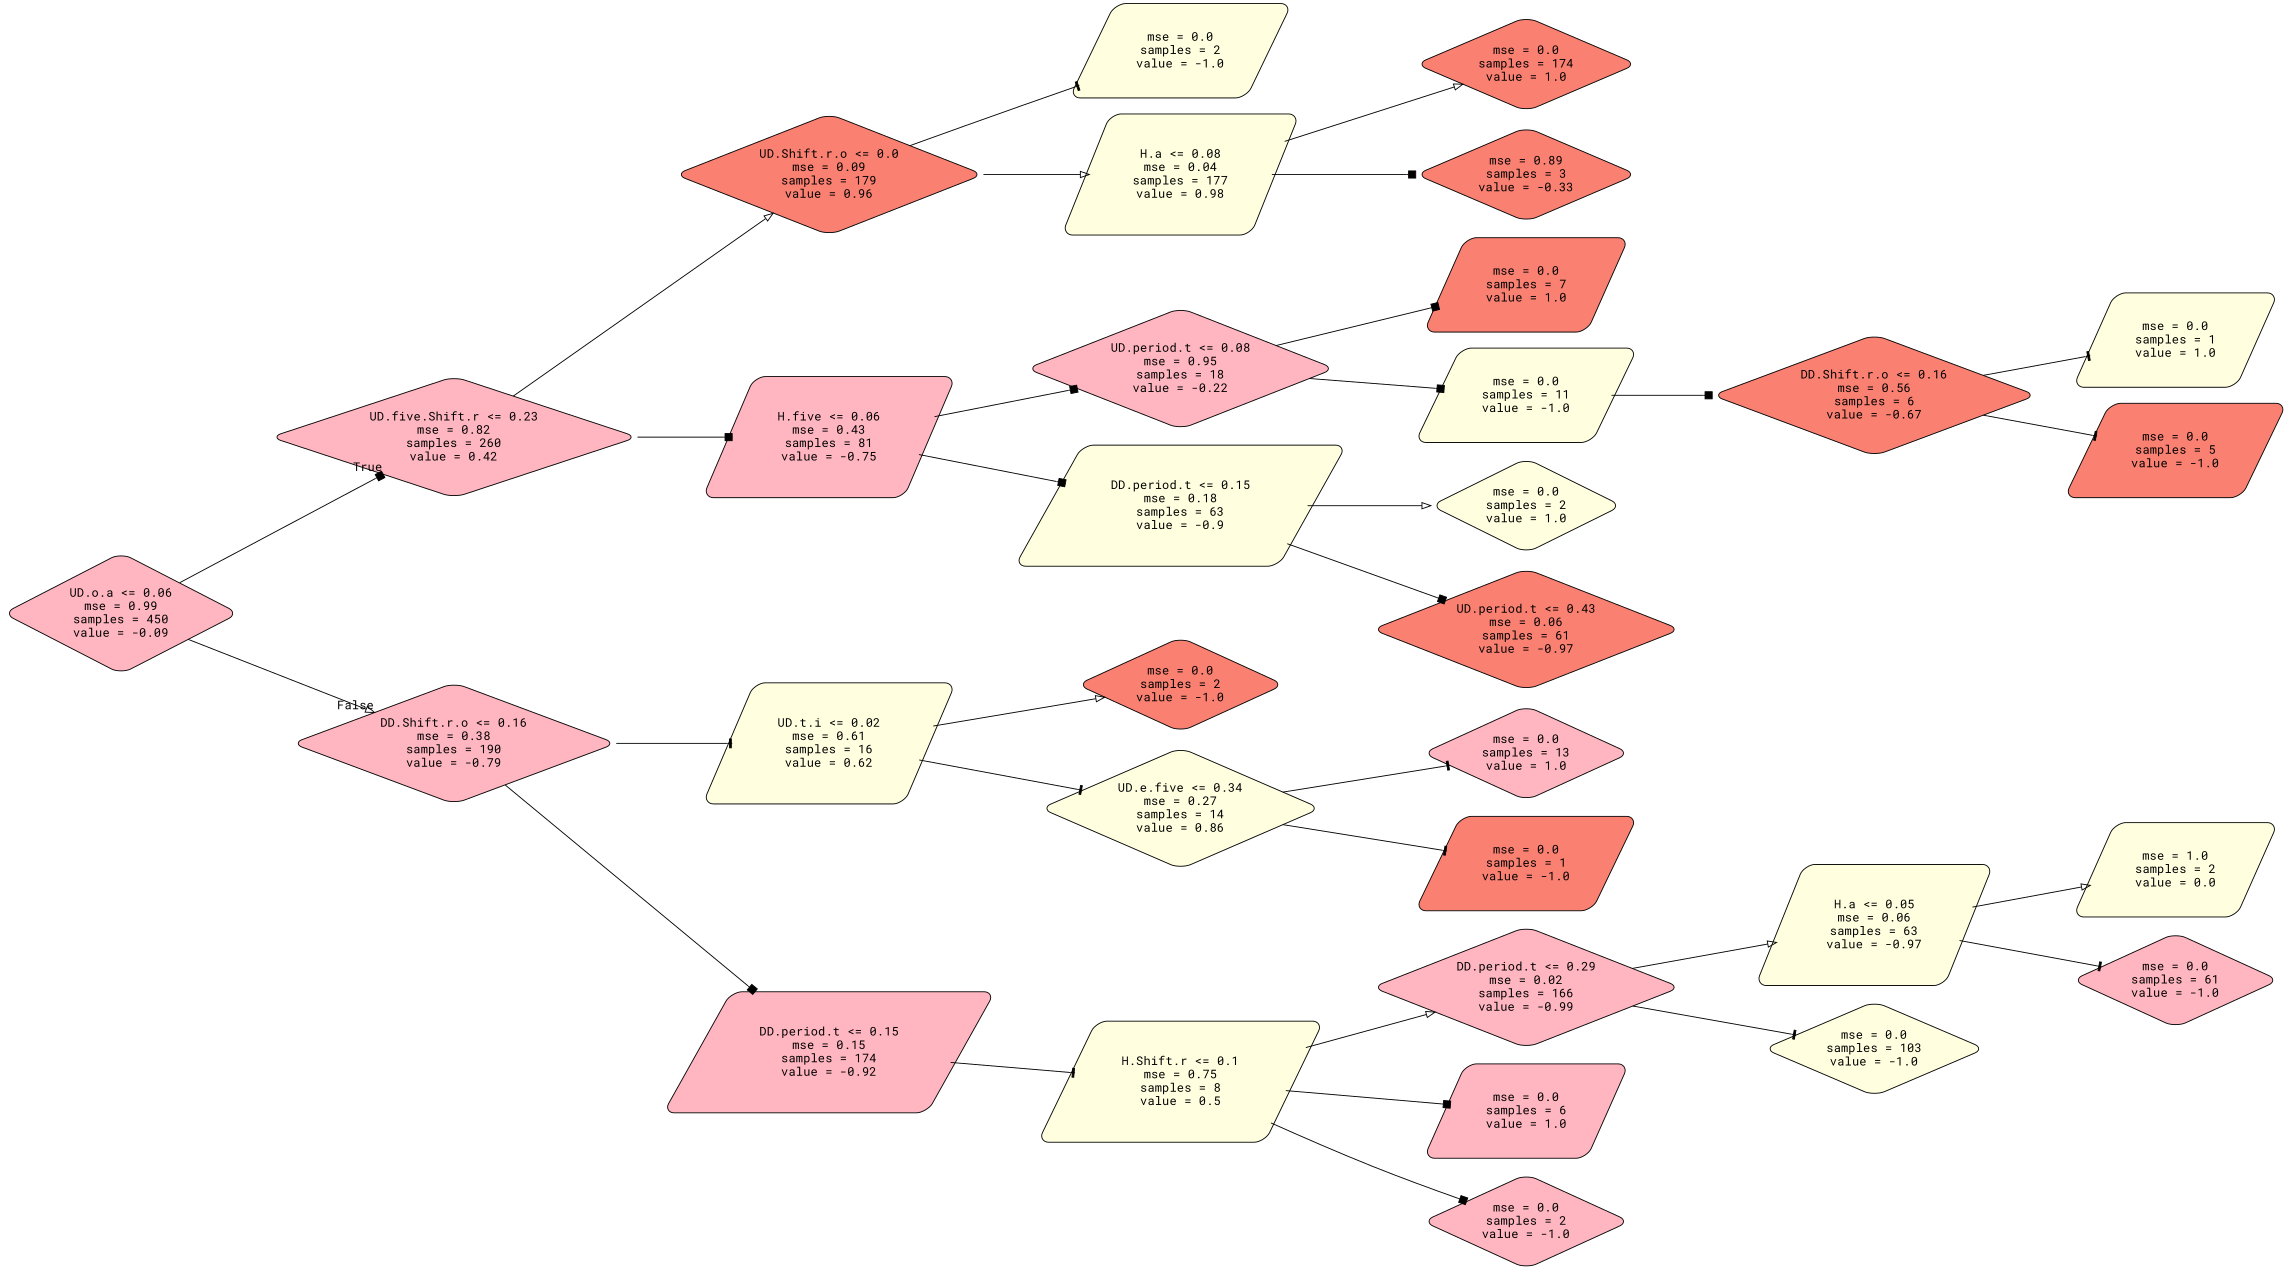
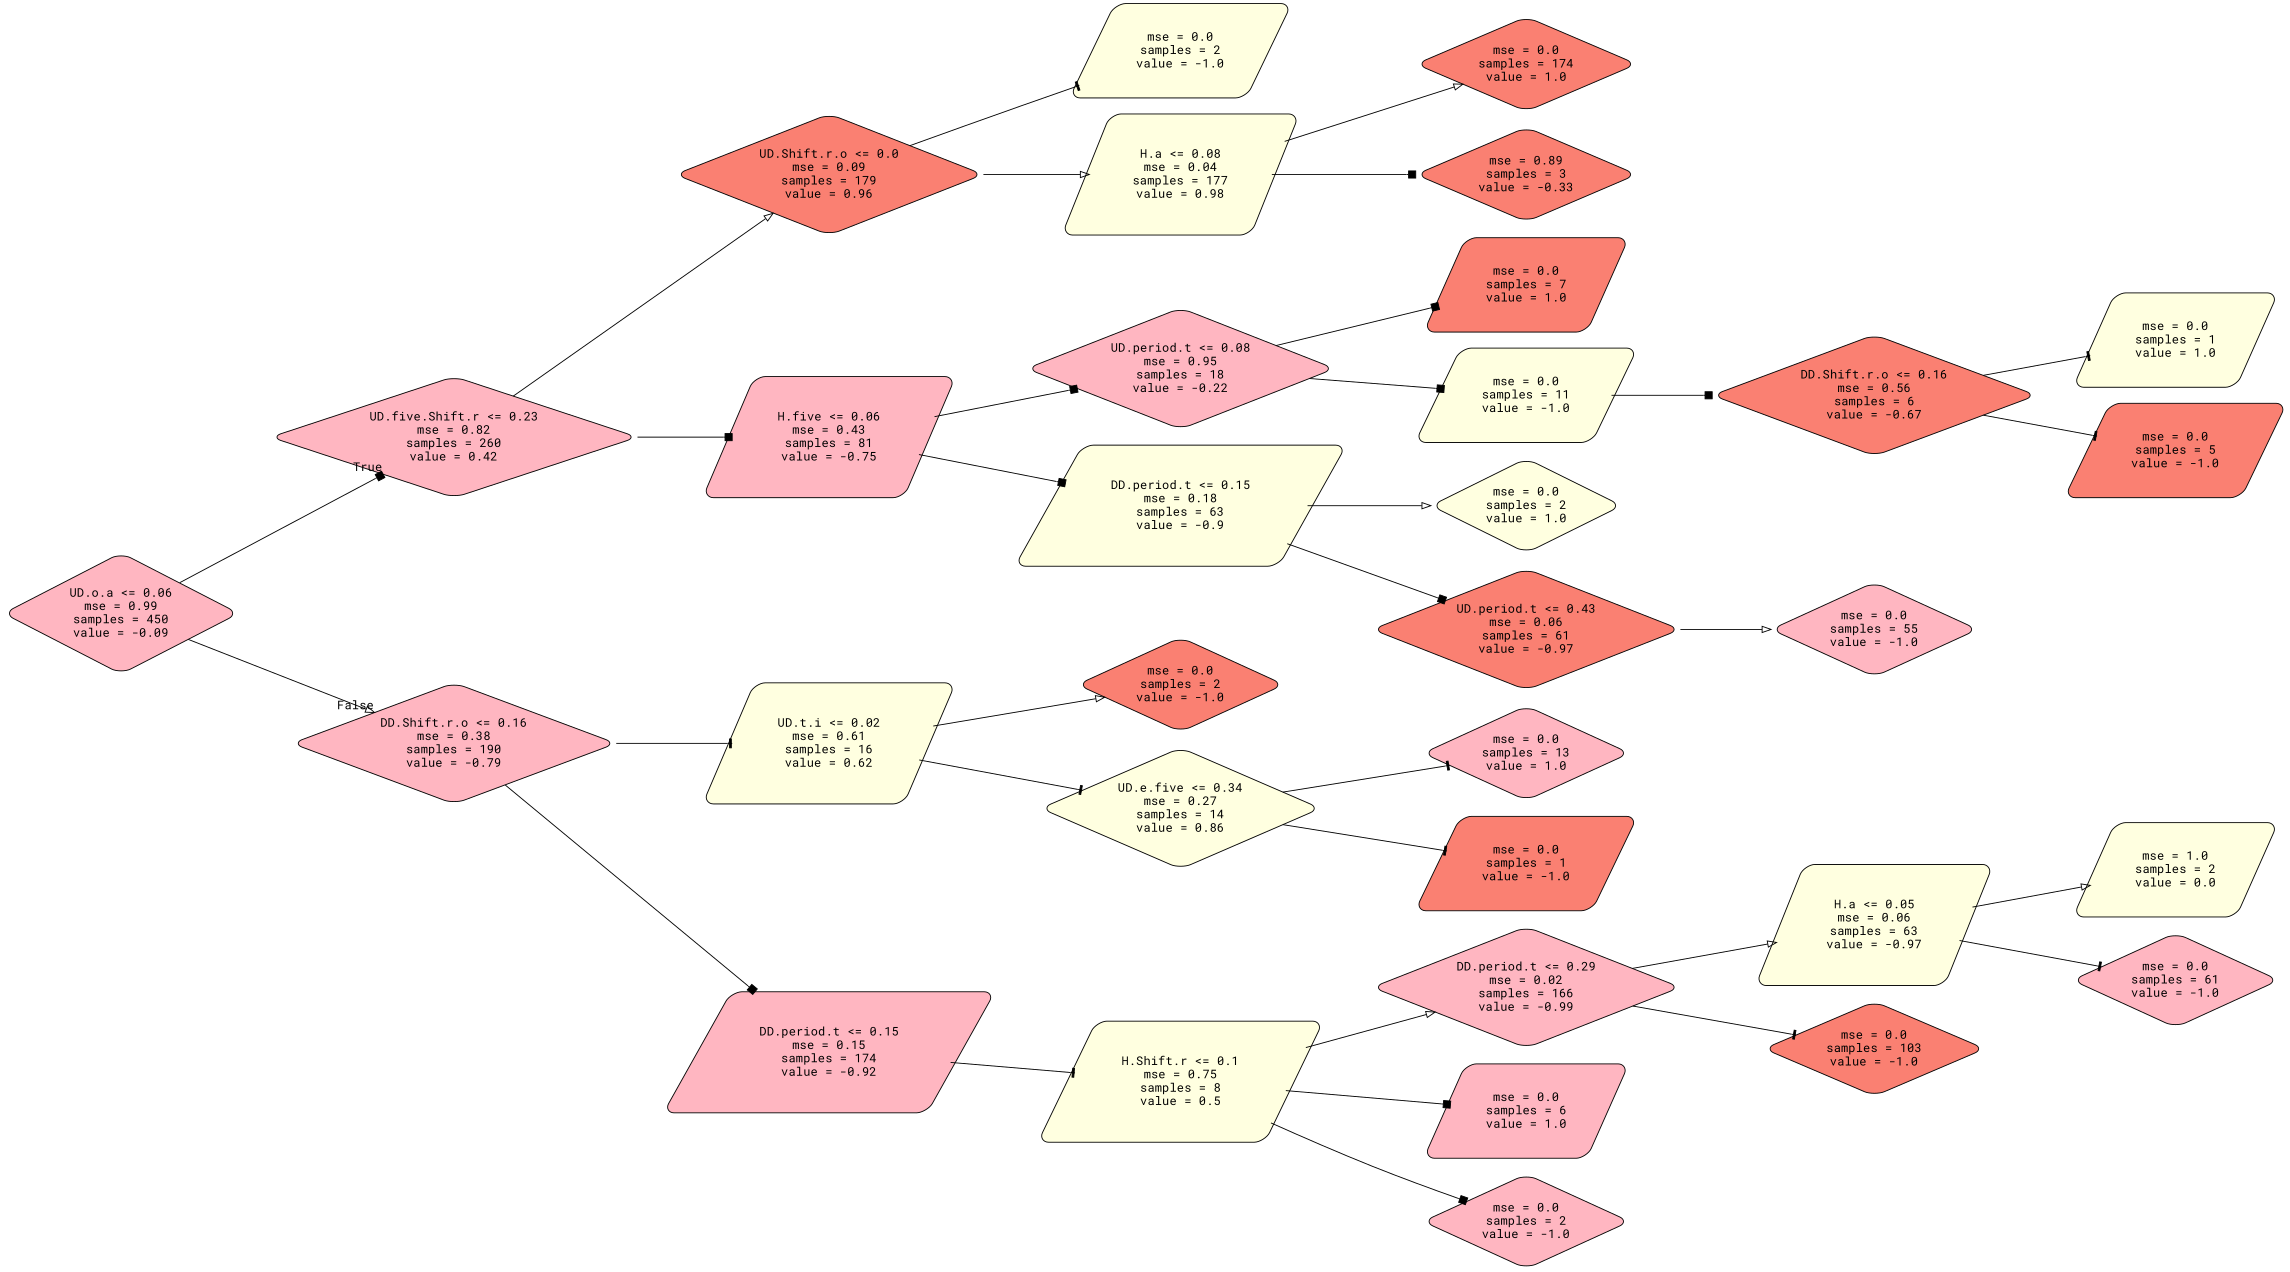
none -> (1874, 629)
(1874, 1049) -> (1874, 1049)
